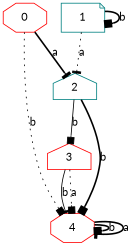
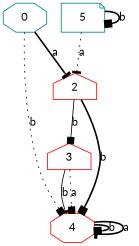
(25, 18) -> (25, 18)
(83, 18) -> (83, 18)
(75, 88) -> (75, 88)
